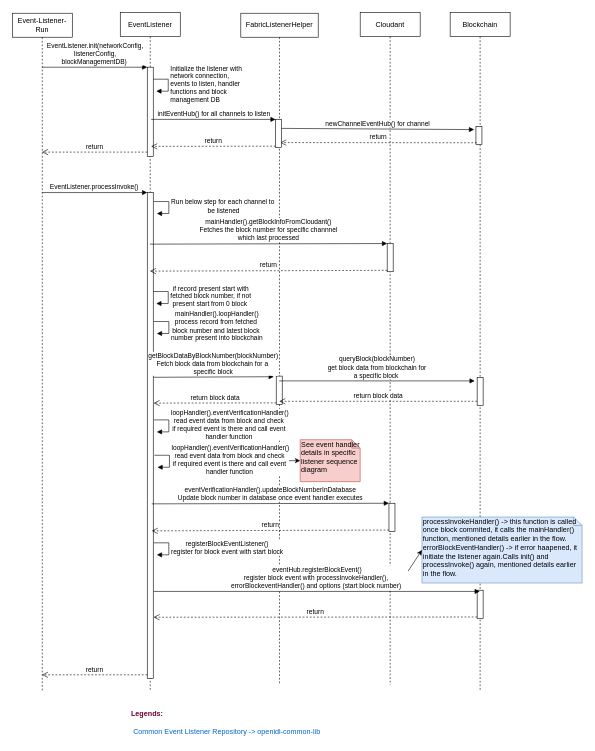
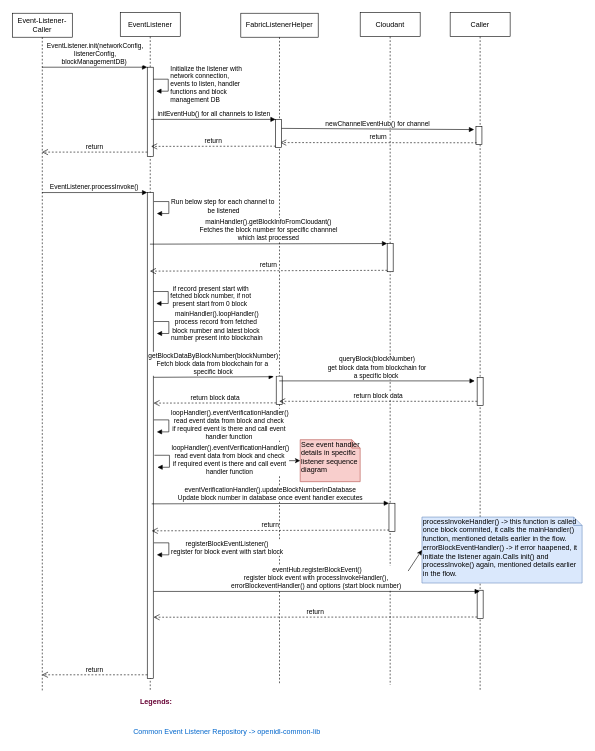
(480, 24) -> (480, 24)
(42, 25) -> (42, 25)
(147, 714) -> (156, 702)
